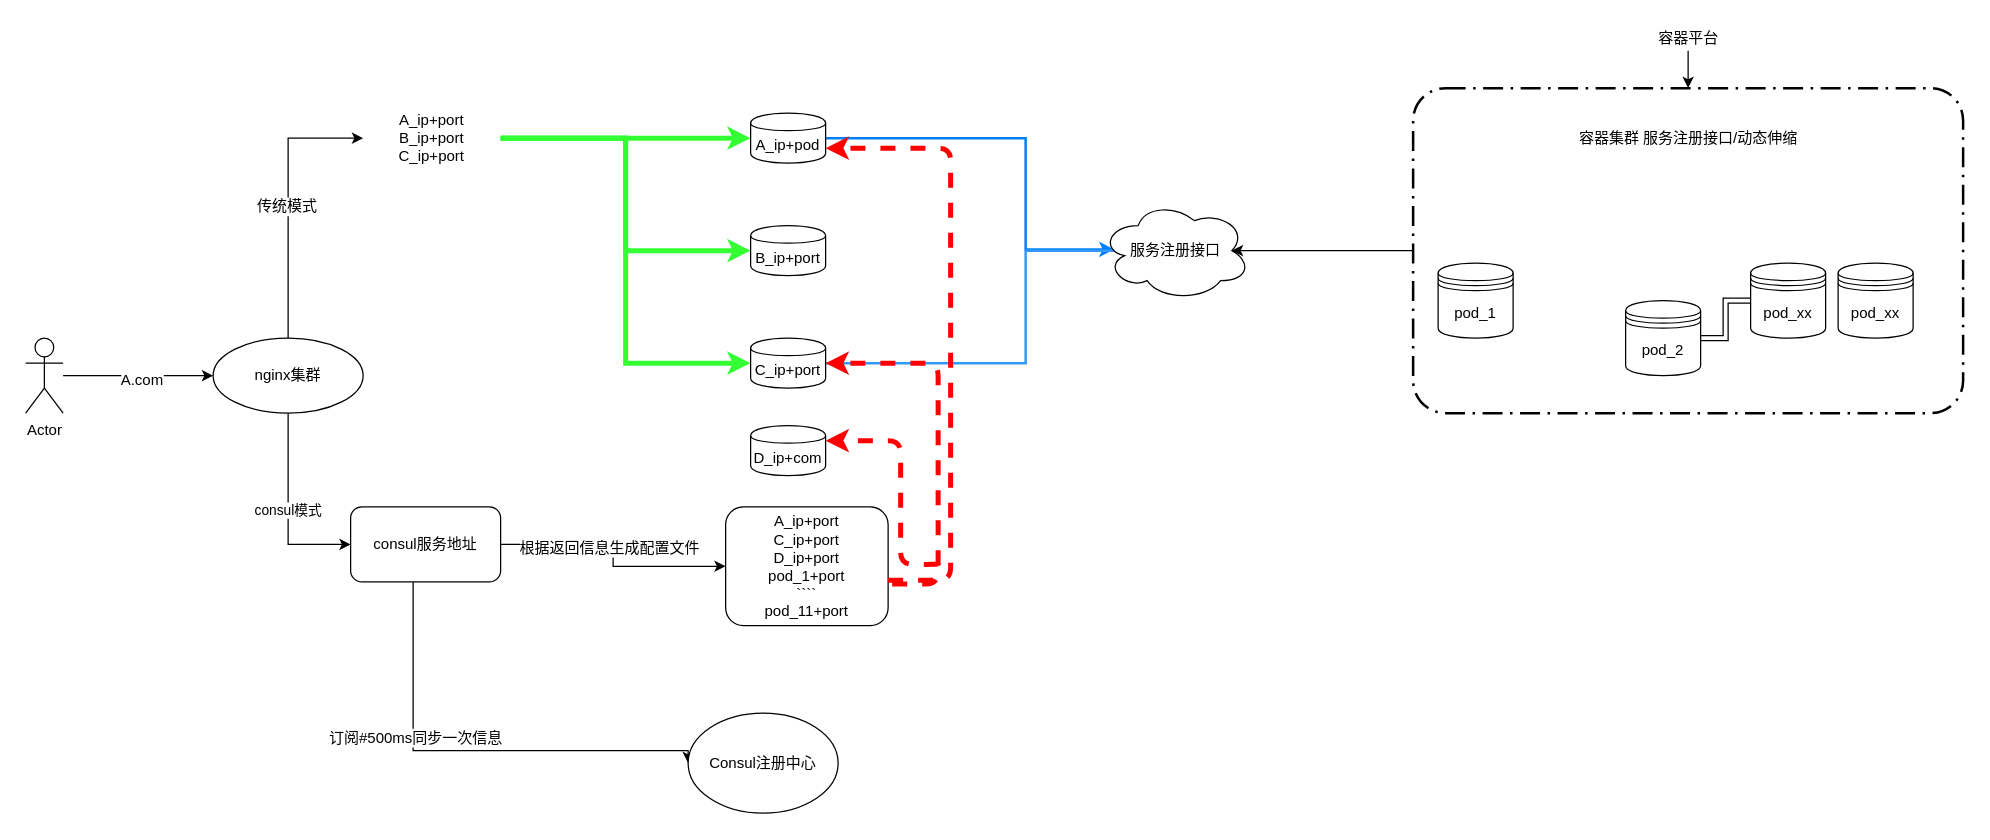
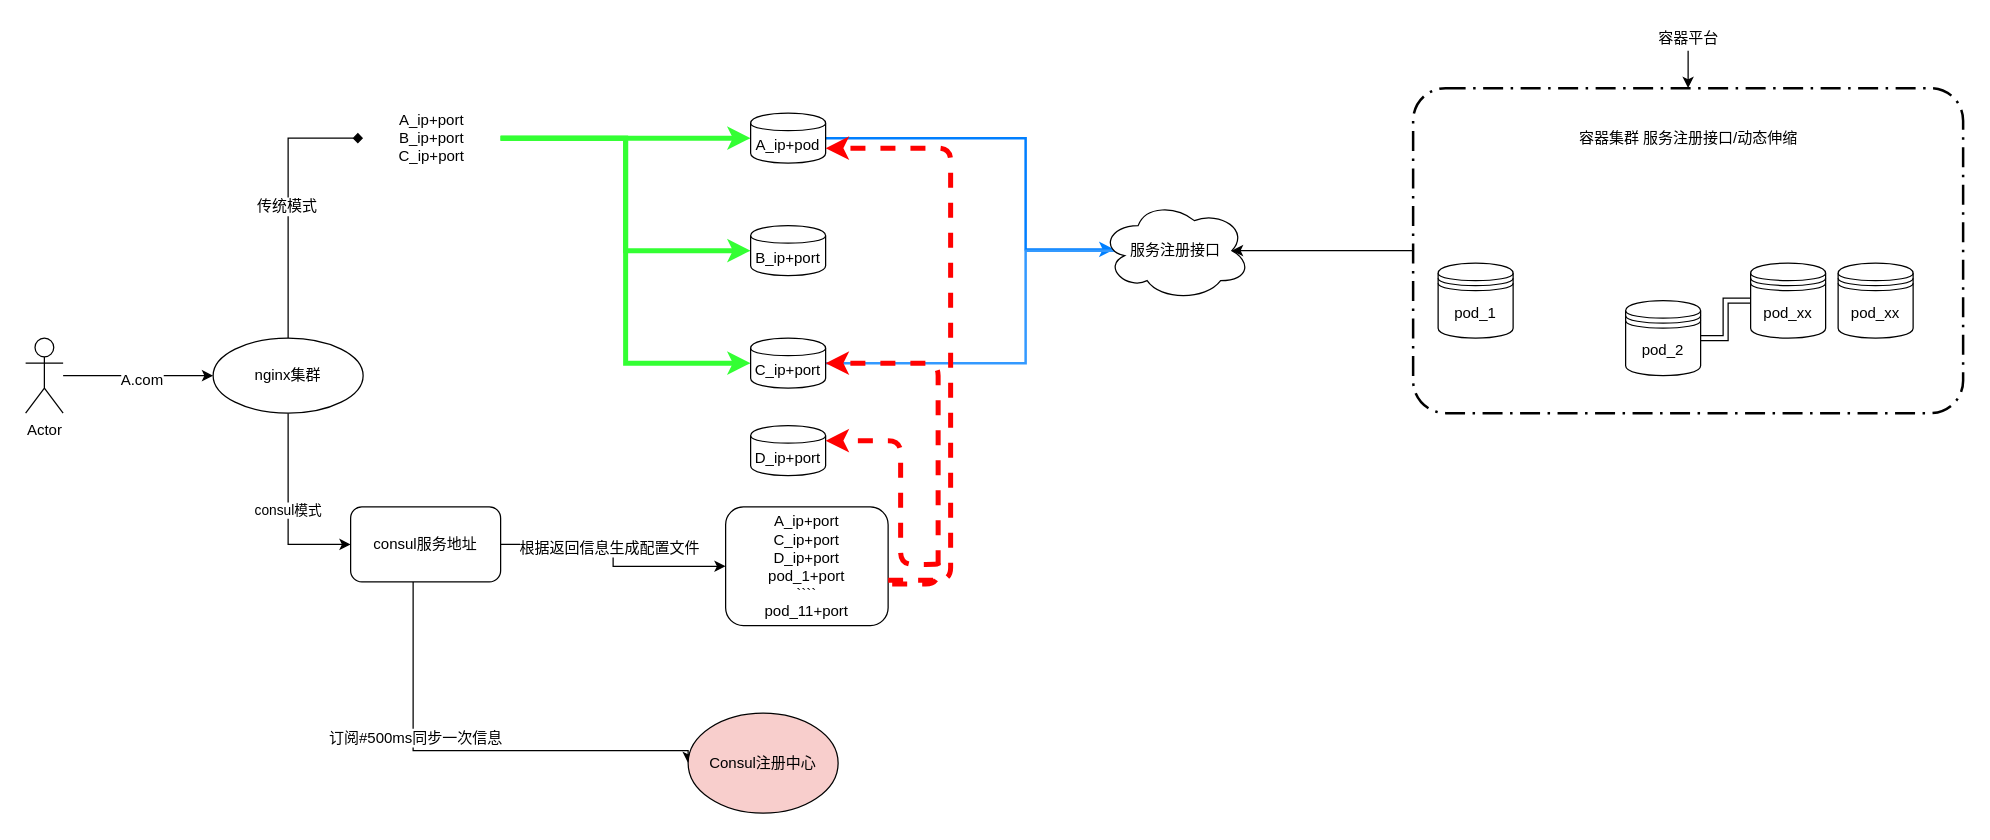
(353, 138) -> (352, 138)
(788, 458) -> (788, 458)
(763, 763) -> (763, 763)
